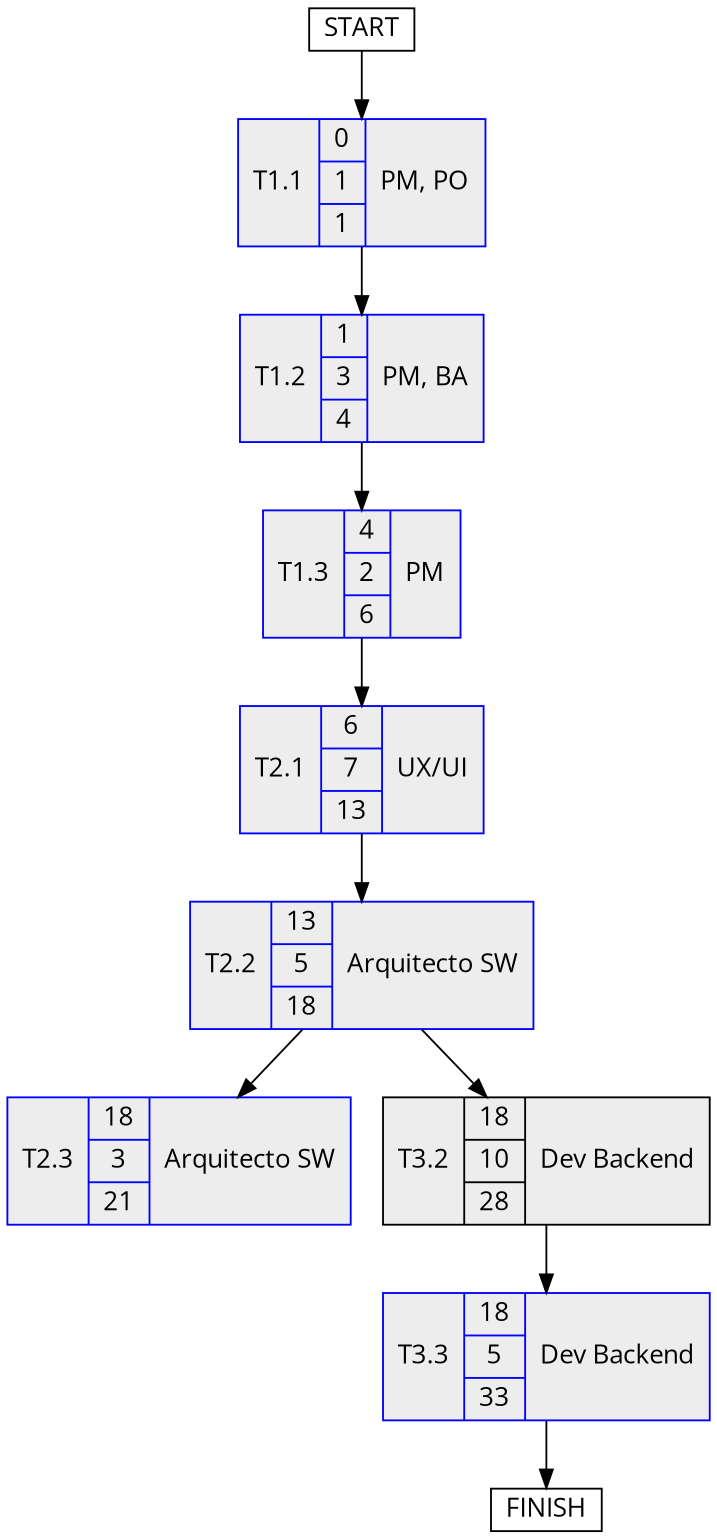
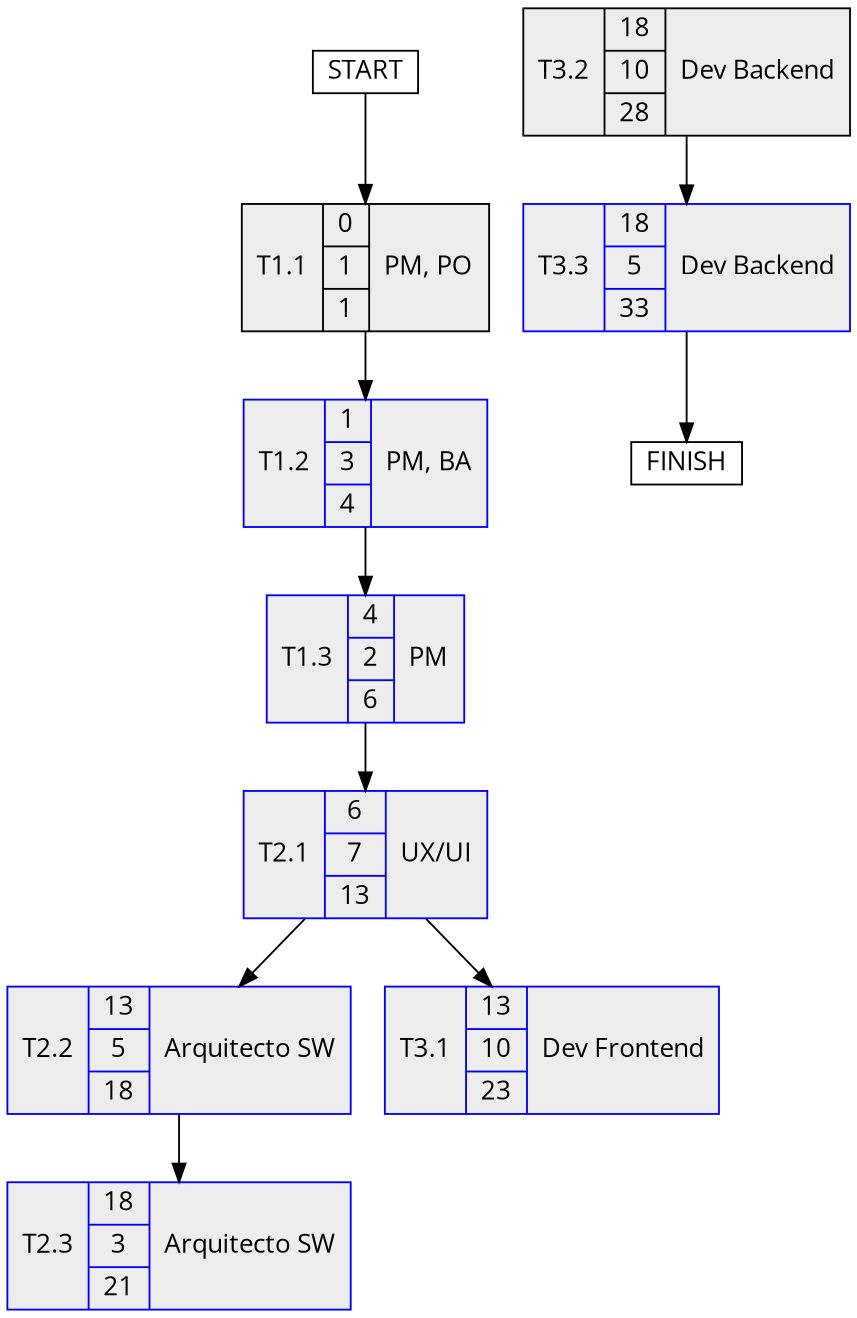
(362, 183) -> (365, 268)
none -> (552, 1050)
(448, 1057) -> none
